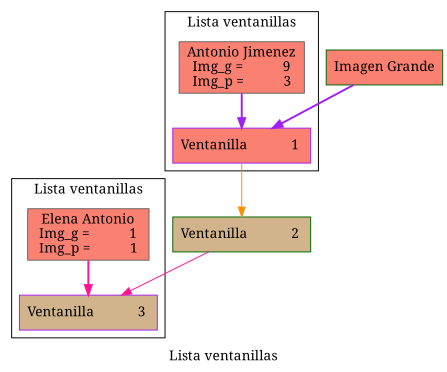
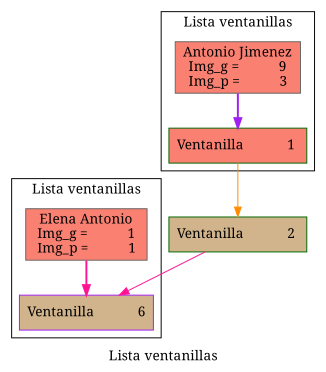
(384, 67) -> none
(242, 146) -> (238, 146)
(88, 313) -> (86, 313)
